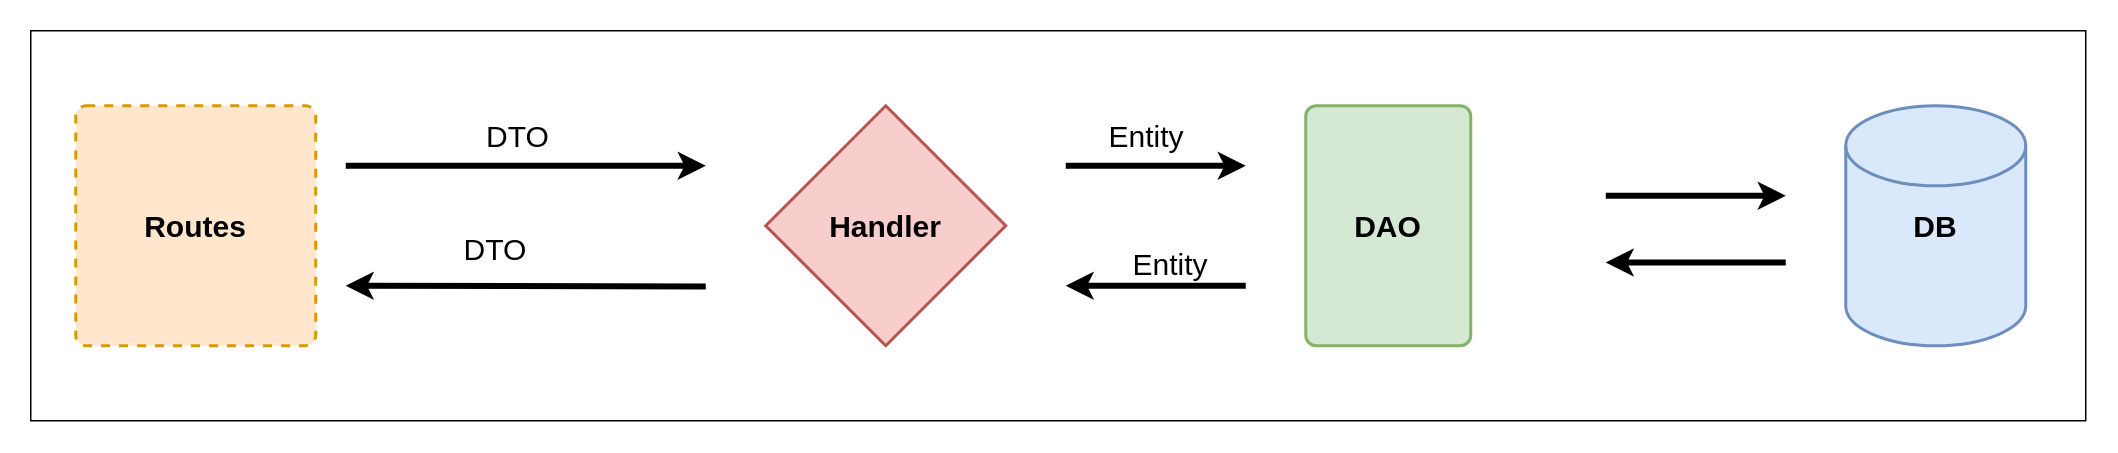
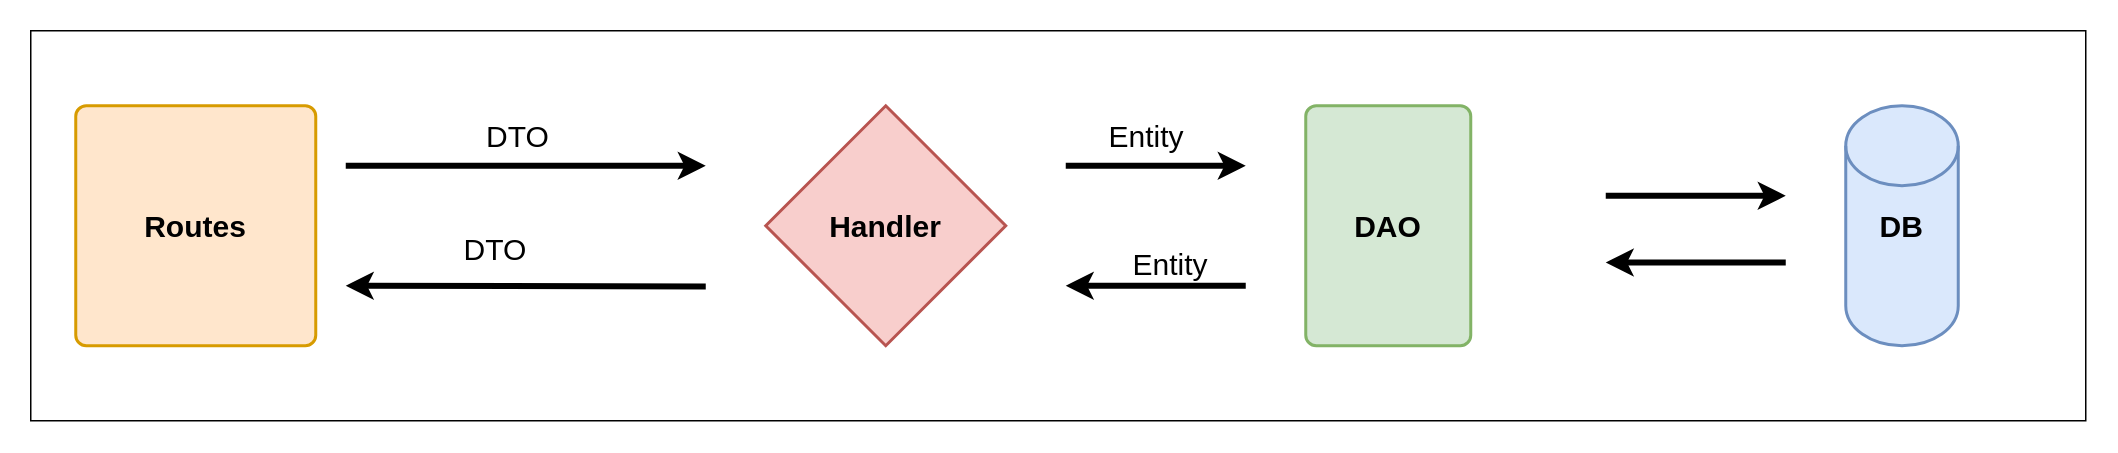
(196, 226) -> (196, 226)
(1936, 226) -> (1902, 226)
